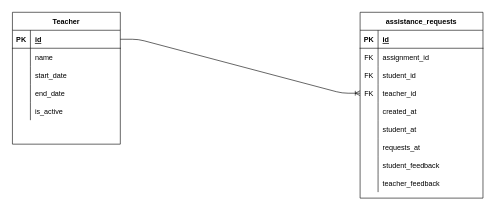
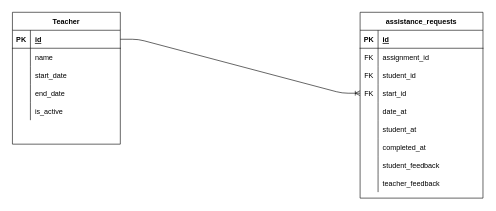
(402, 94) -> (398, 94)
(403, 112) -> (397, 112)
(405, 148) -> (406, 148)
